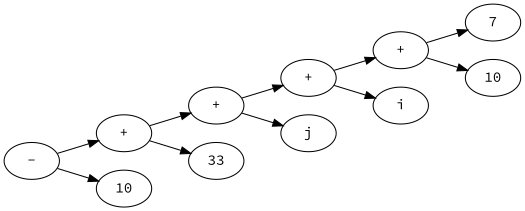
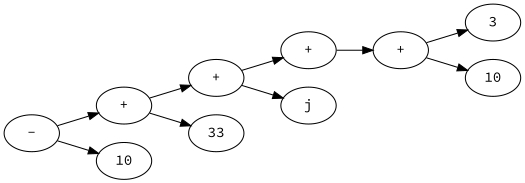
(493, 23) -> (493, 23)
(401, 106) -> none
